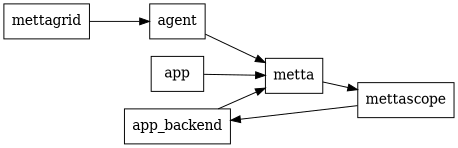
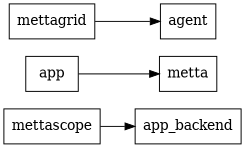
(231, 46) -> none
(335, 85) -> none
(237, 100) -> none
